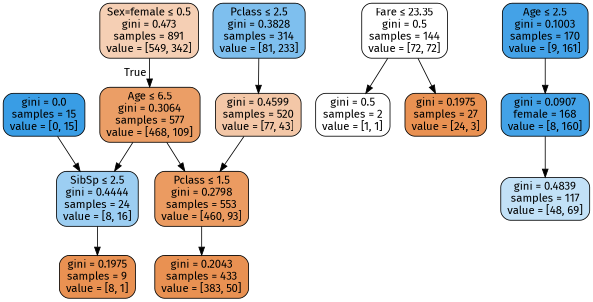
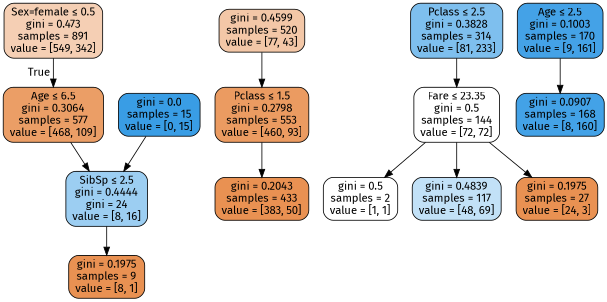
(259, 72) -> (457, 69)
(545, 114) -> (560, 114)
(174, 153) -> none
(545, 153) -> (457, 156)
(97, 205) -> (107, 205)
